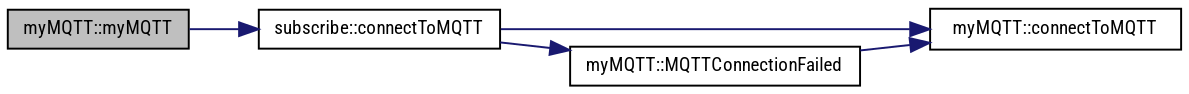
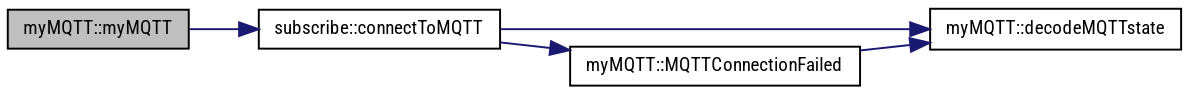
(1056, 29) -> (1056, 29)
